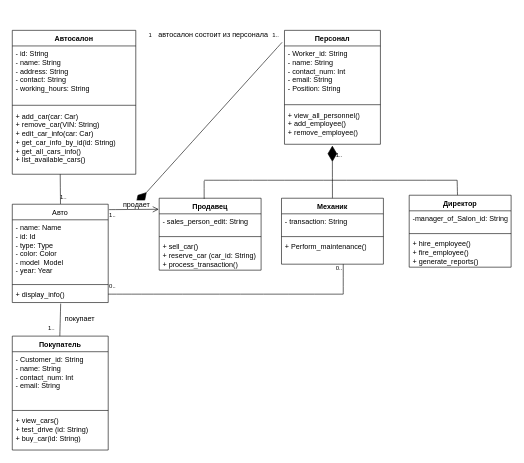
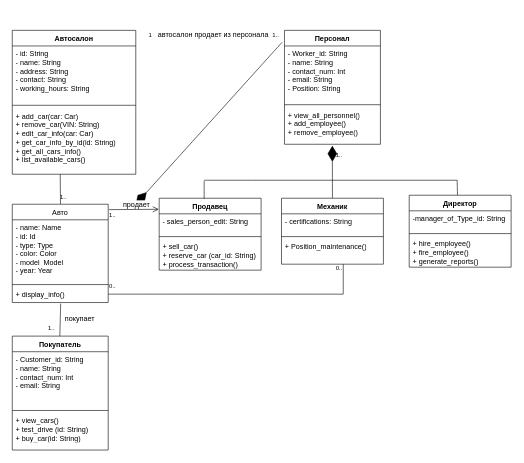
(214, 33) -> (214, 33)
(323, 222) -> (327, 222)
(461, 224) -> (461, 224)
(330, 248) -> (330, 248)
